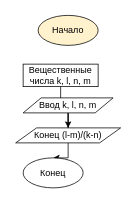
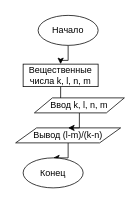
(68, 30) -> (68, 30)
none -> (65, 60)
(68, 105) -> (79, 105)
(68, 135) -> (68, 135)
